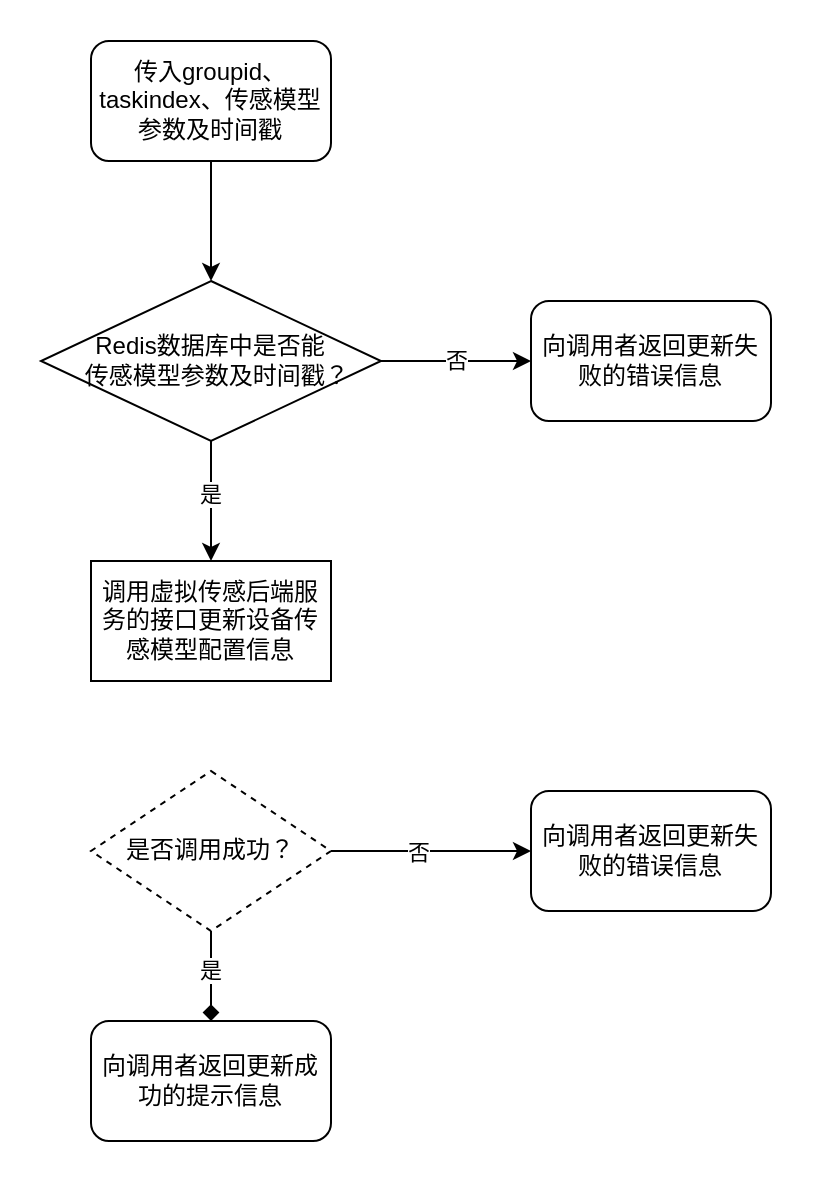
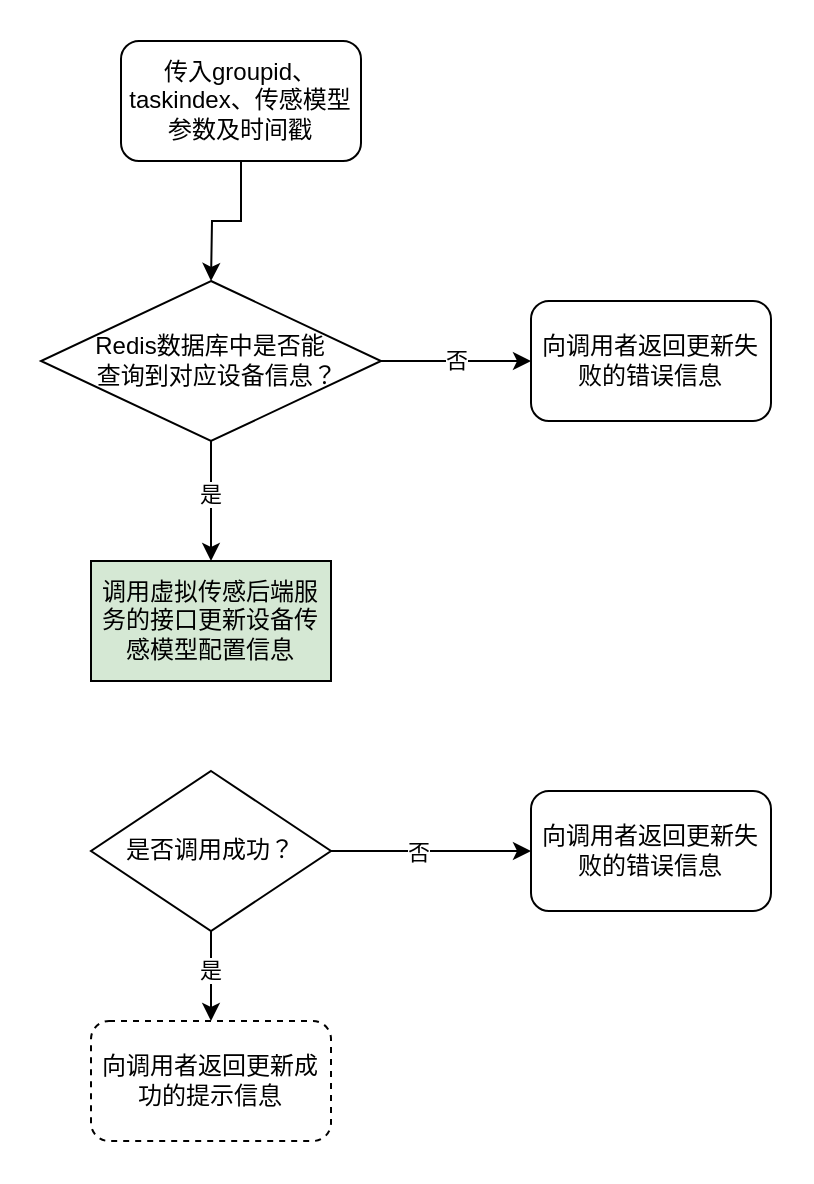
(211, 101) -> (241, 101)
(211, 361) -> (211, 361)
(211, 621) -> (211, 621)
(211, 851) -> (211, 851)
(211, 1005) -> (211, 1006)
(211, 1081) -> (211, 1081)
